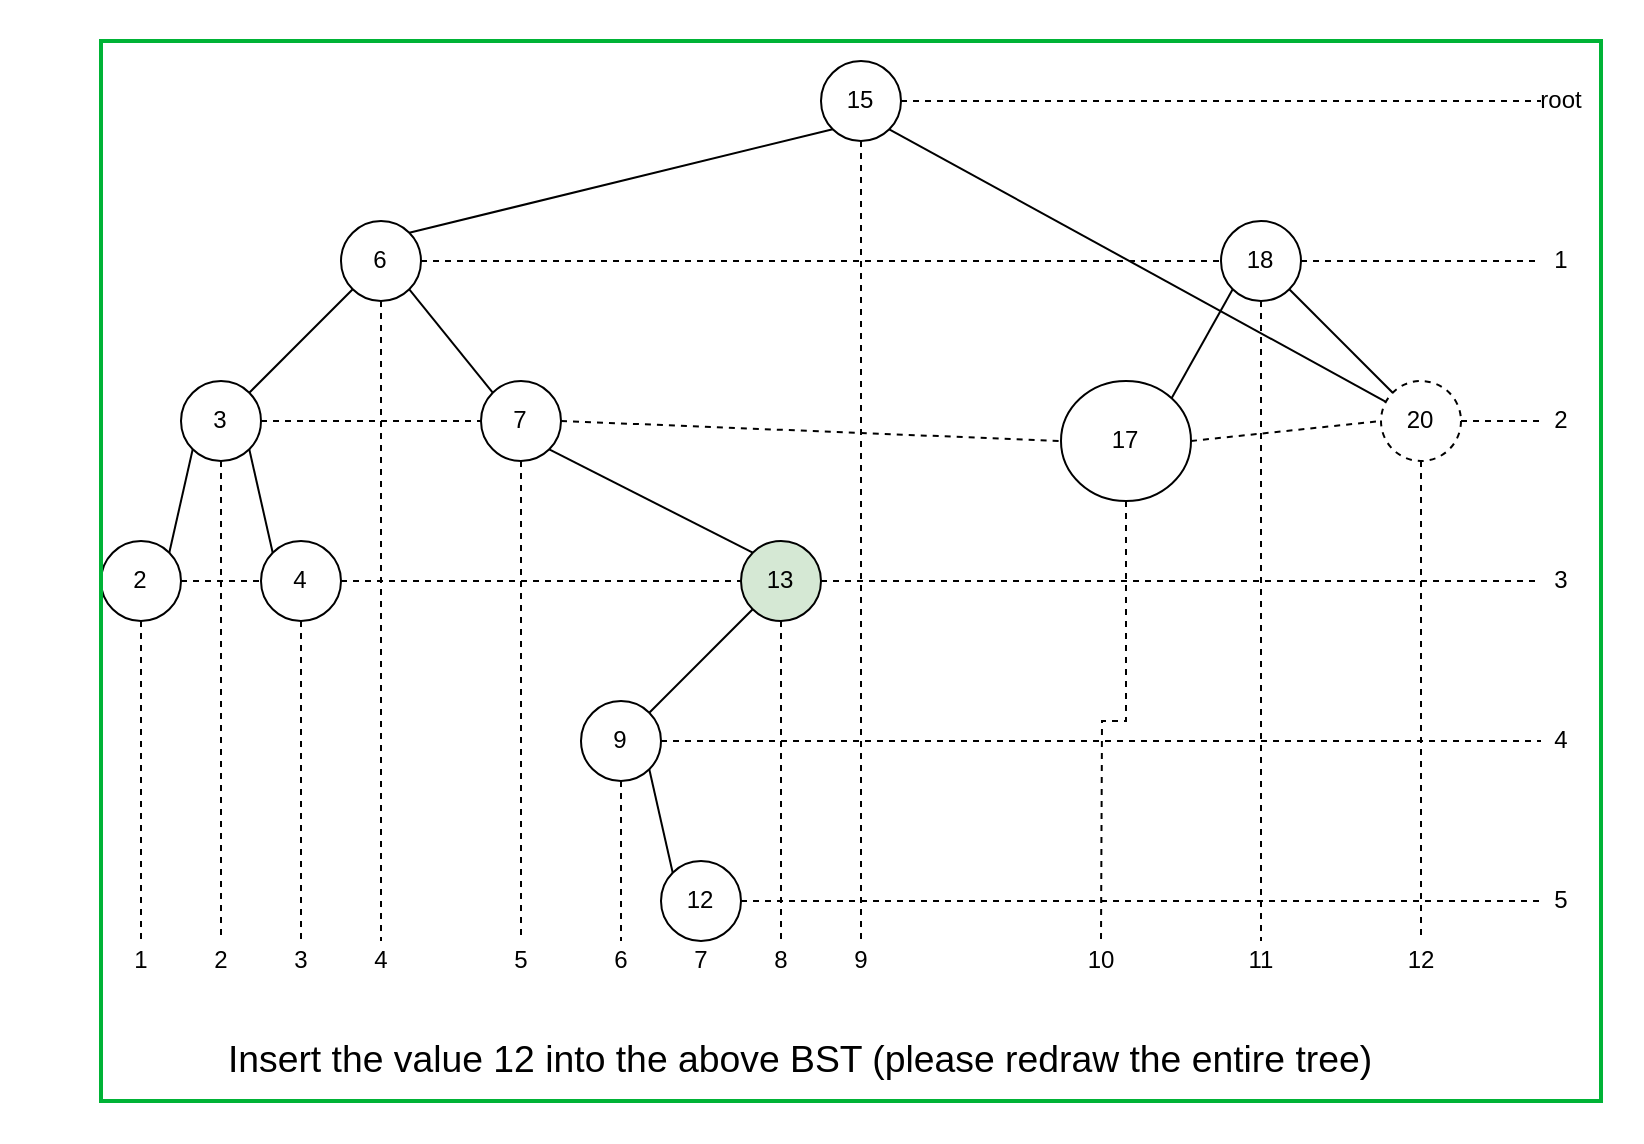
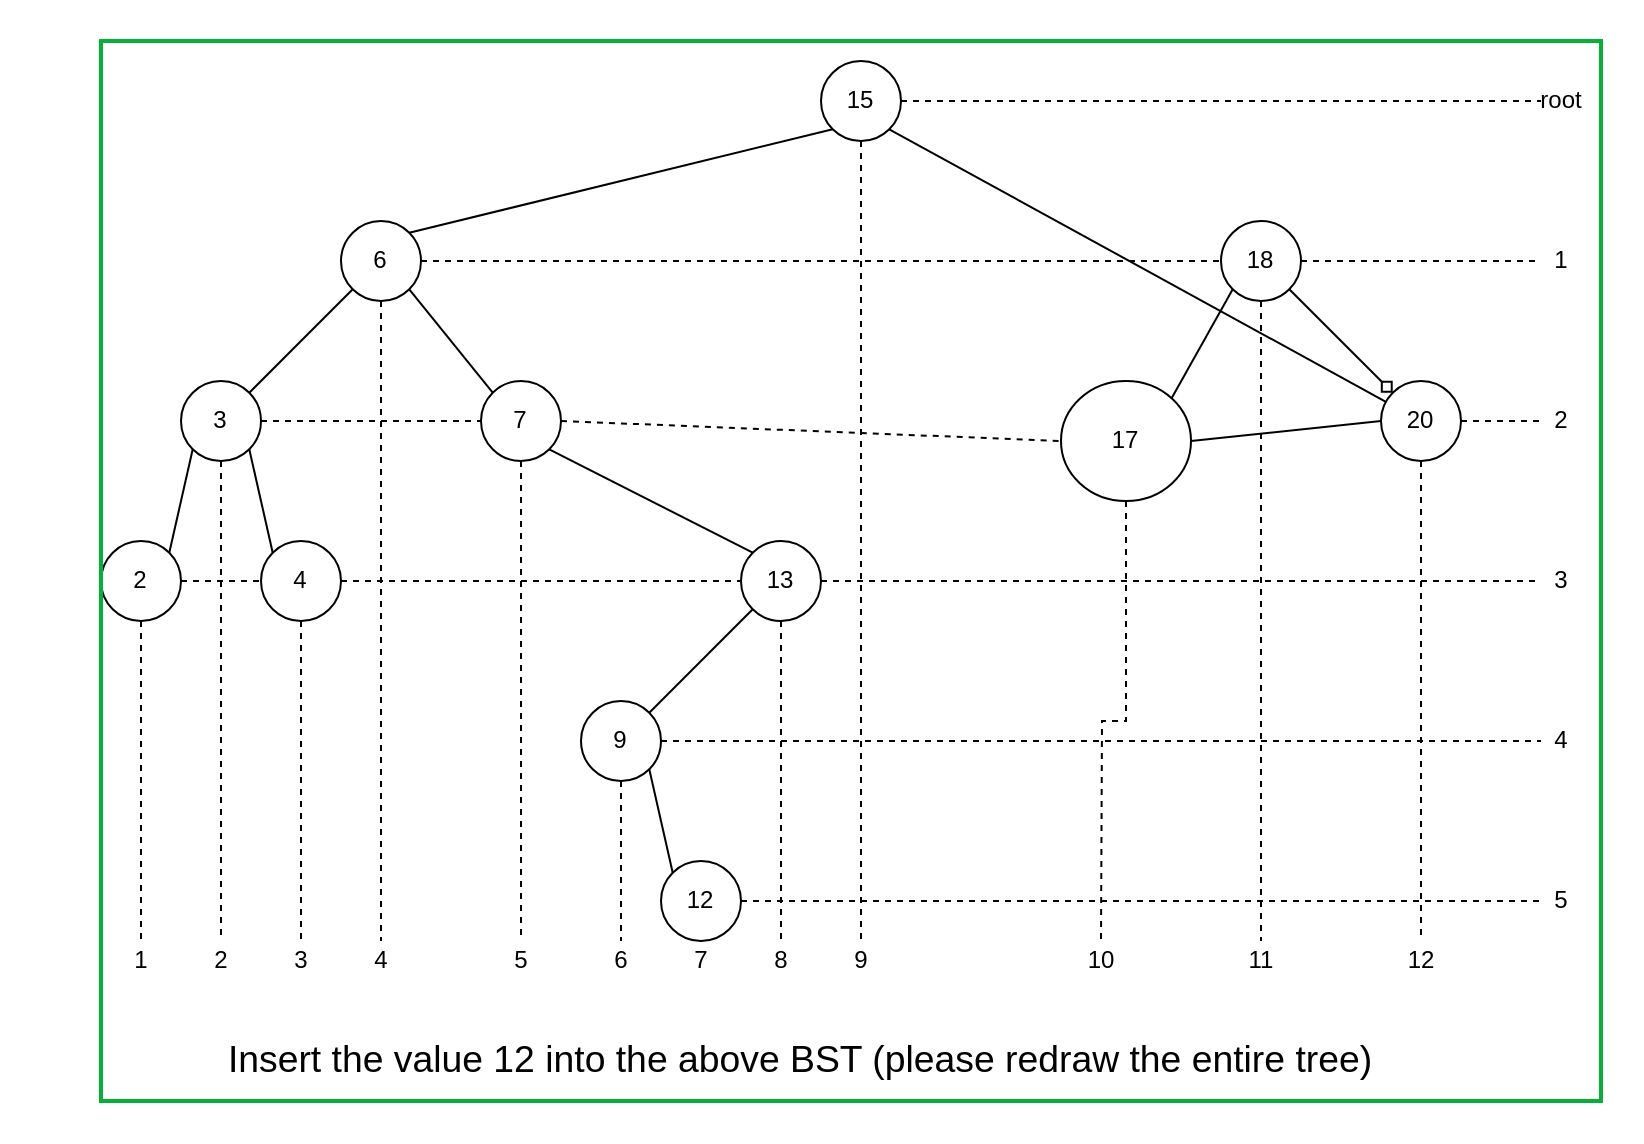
(1386, 386) -> (1381, 381)
(1421, 421) -> (1421, 421)
(1323, 427) -> (1323, 427)
(781, 581) -> (781, 581)
